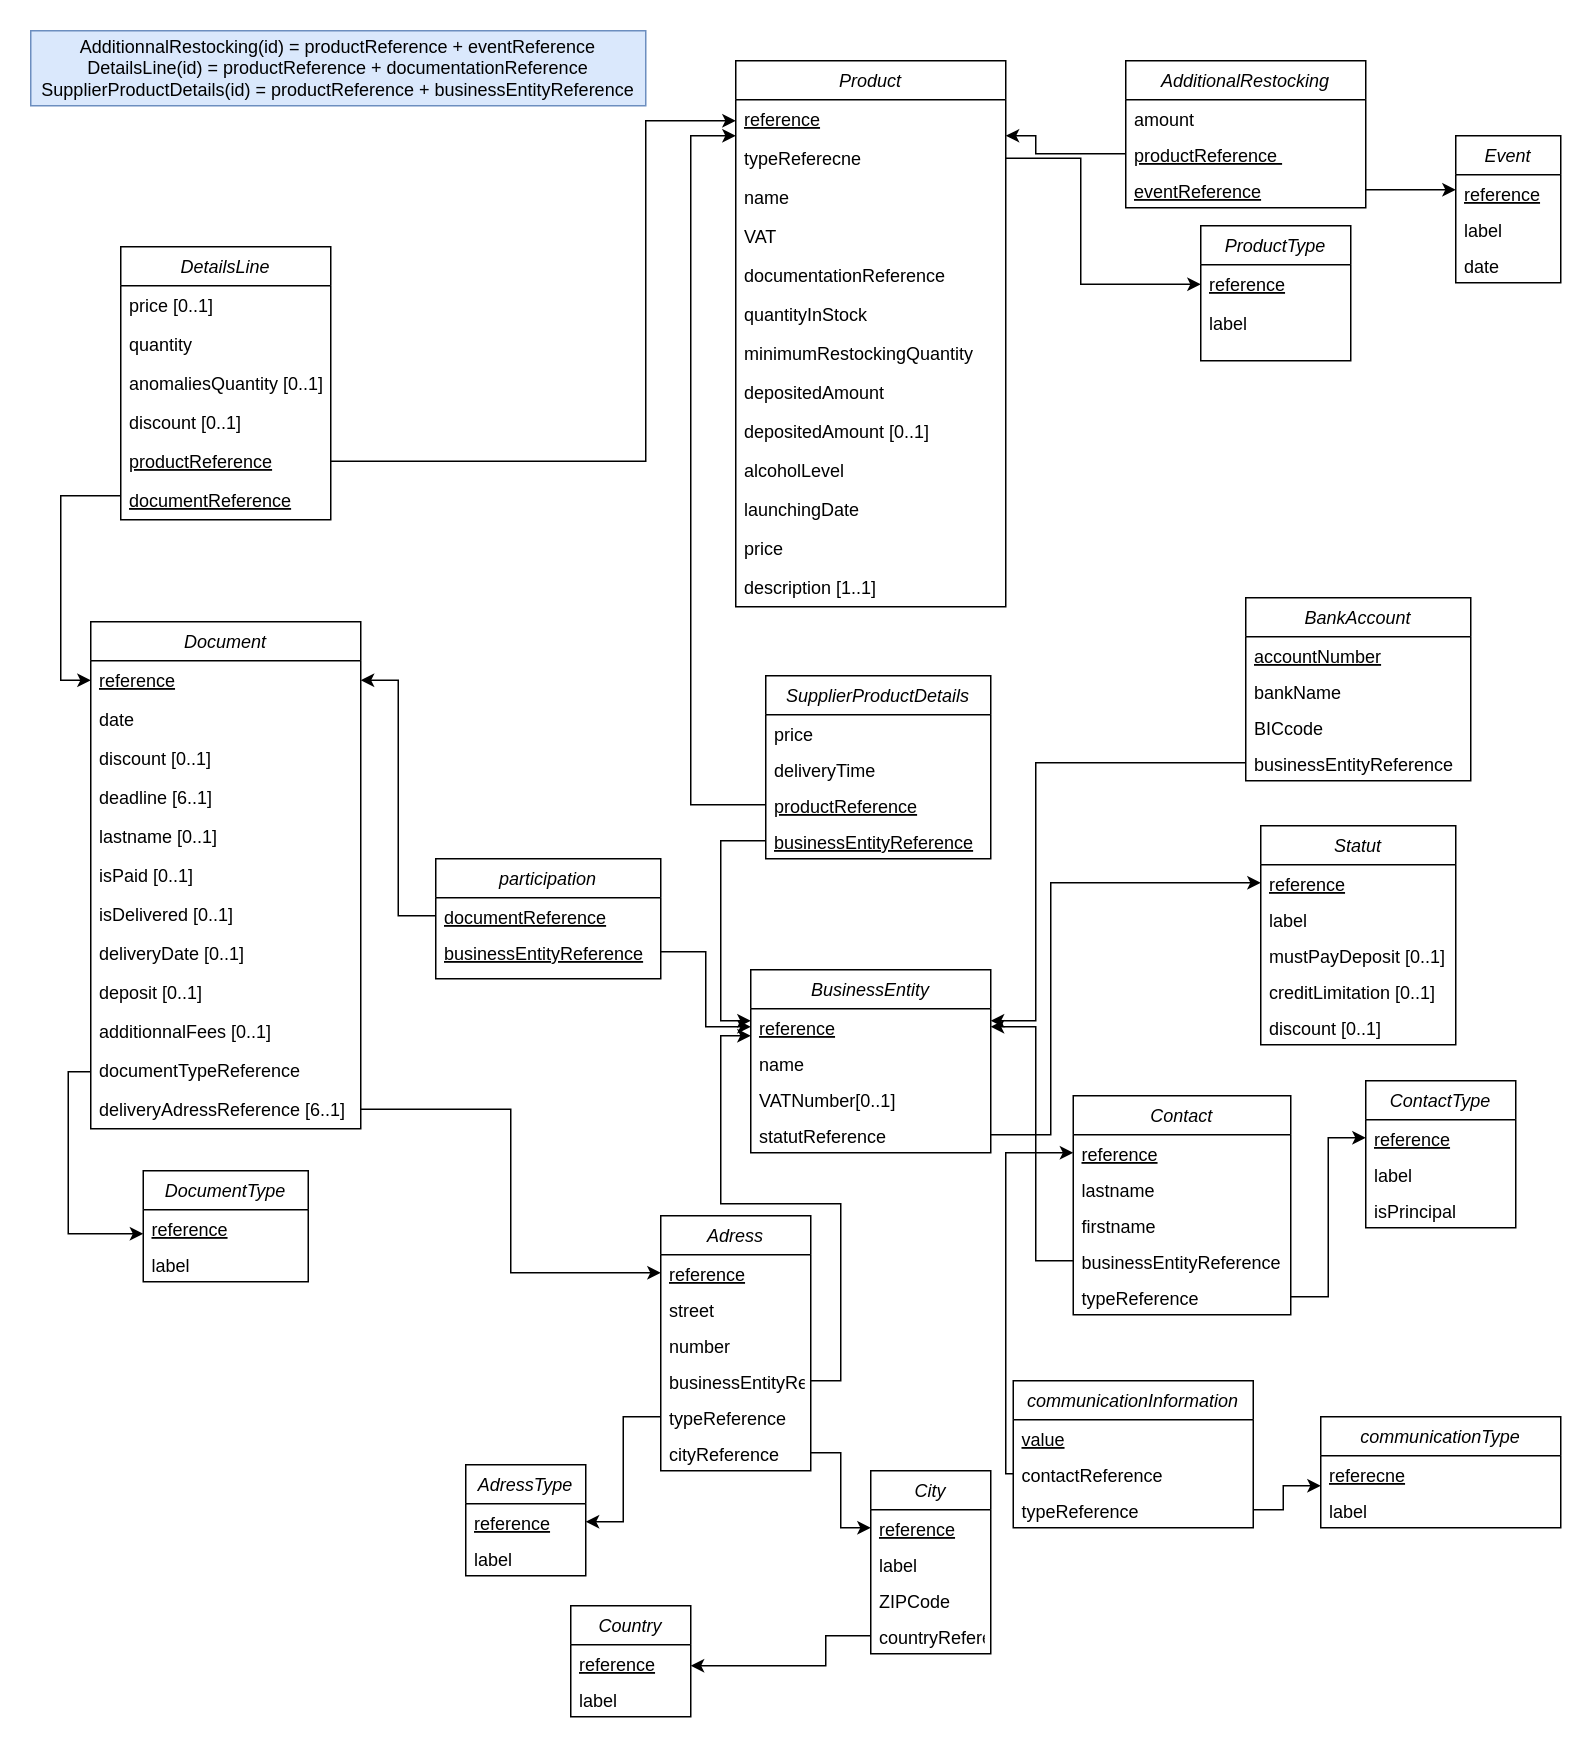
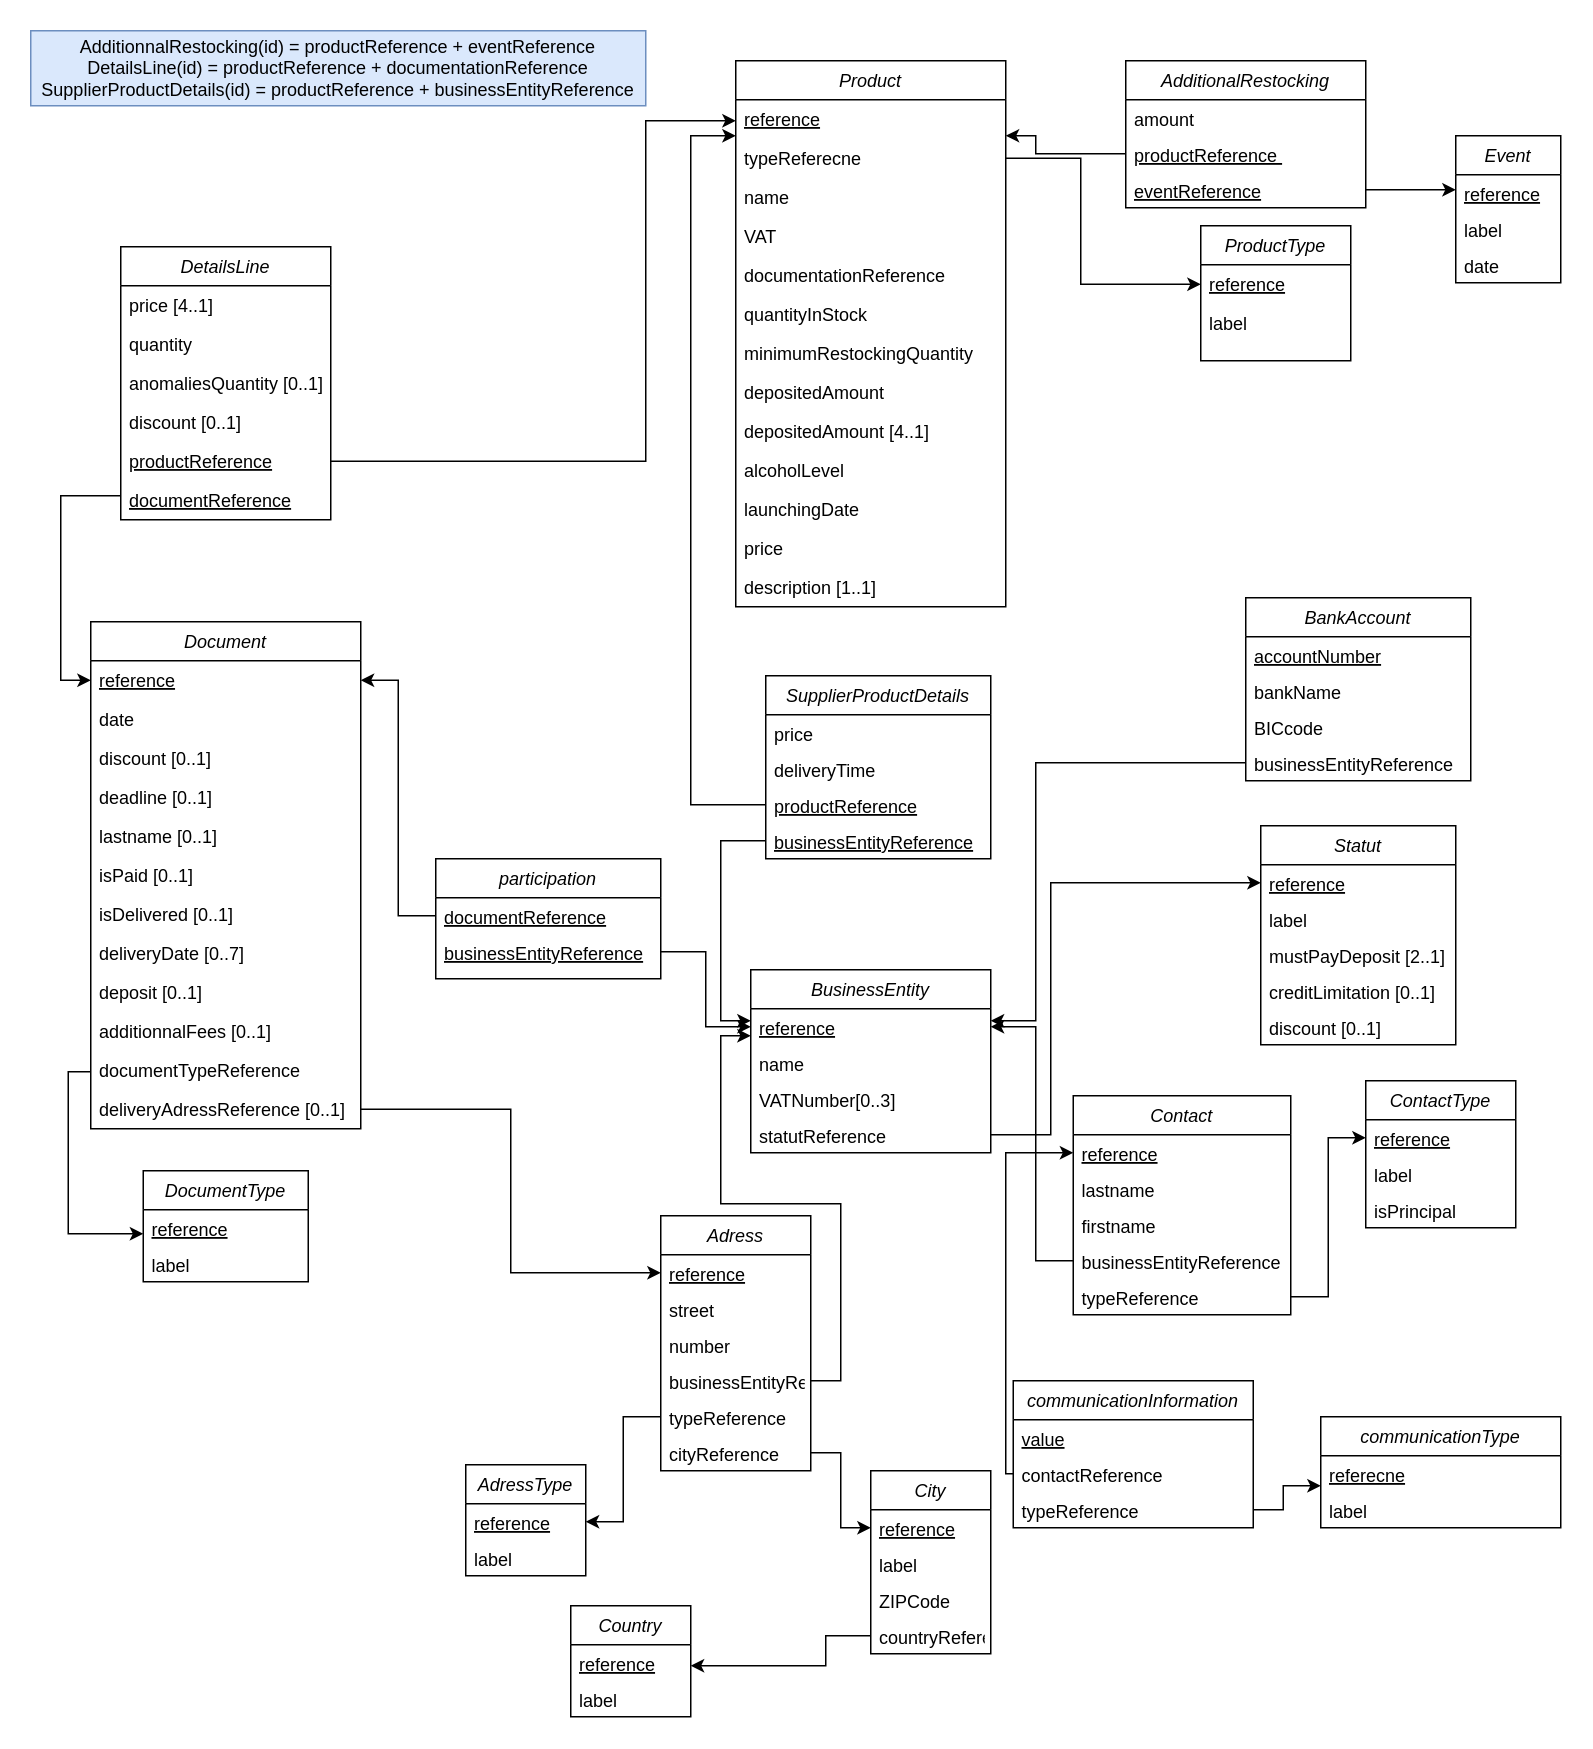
(180, 306) -> (180, 306)
(846, 432) -> (846, 432)
(163, 798) -> (163, 798)
(183, 954) -> (183, 954)
(1365, 957) -> (1365, 957)
(830, 1101) -> (830, 1101)
(239, 1110) -> (239, 1110)
